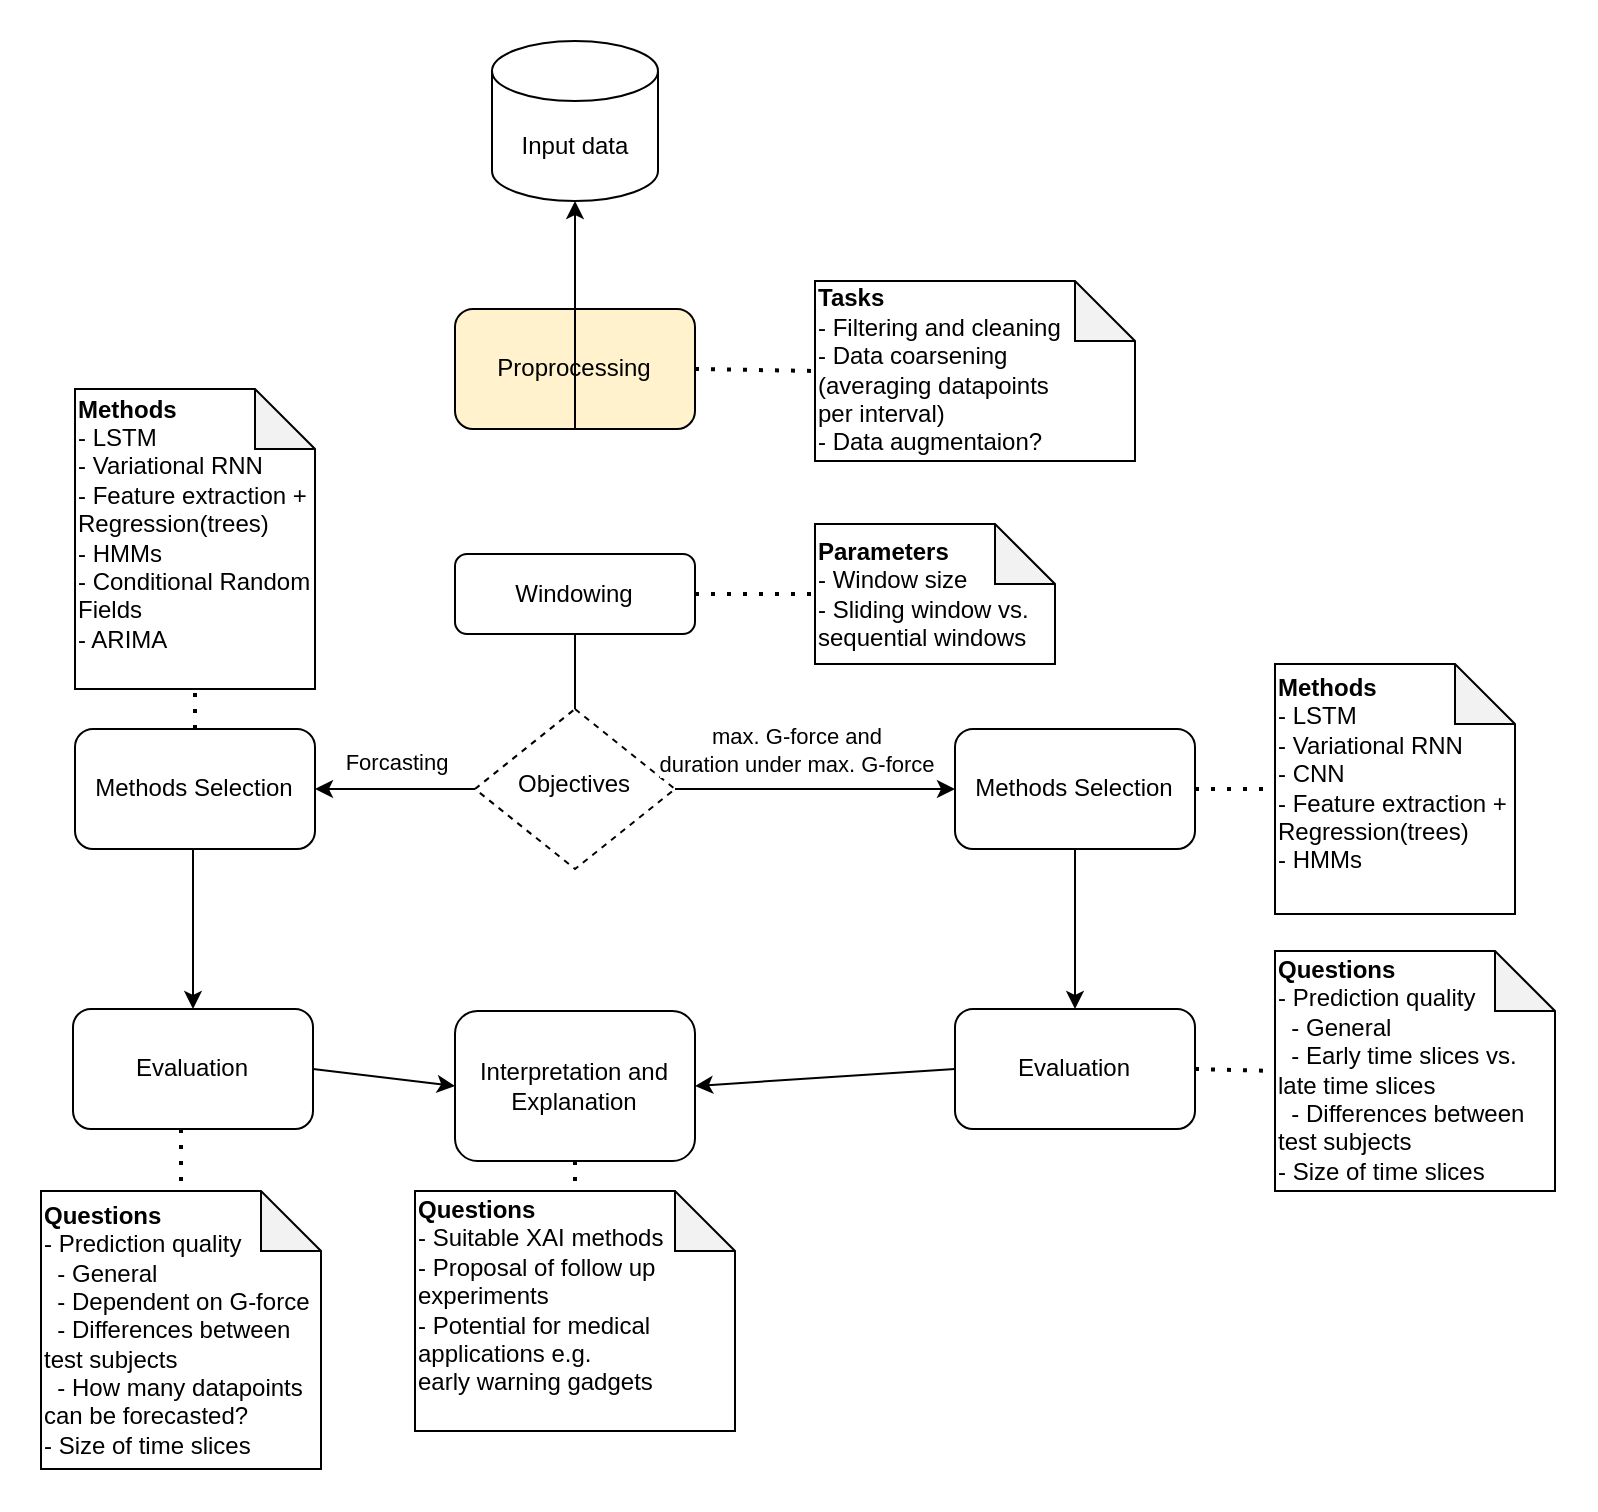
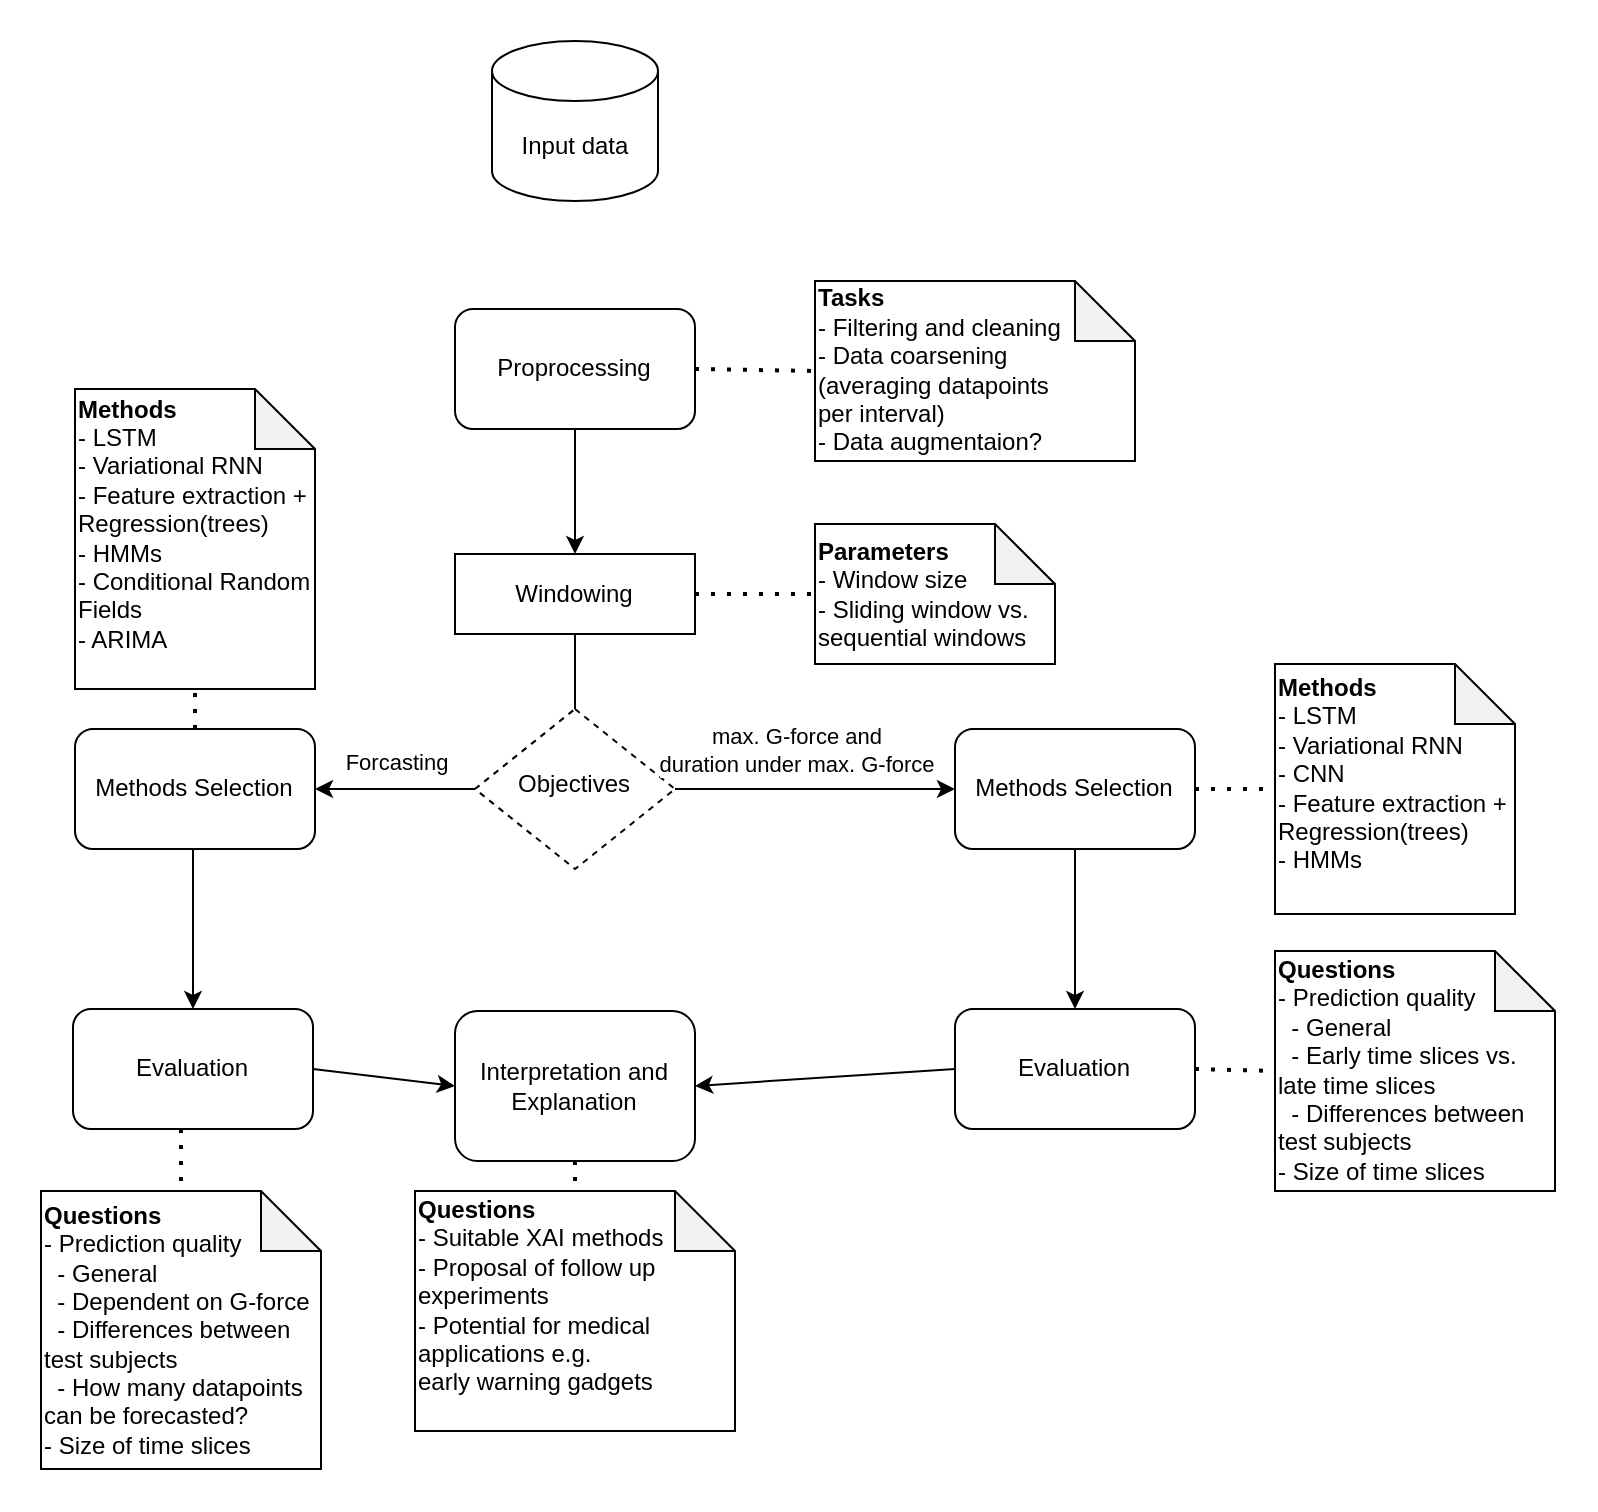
(575, 322) -> (575, 485)
(575, 369) -> (575, 369)
(575, 594) -> (575, 594)
